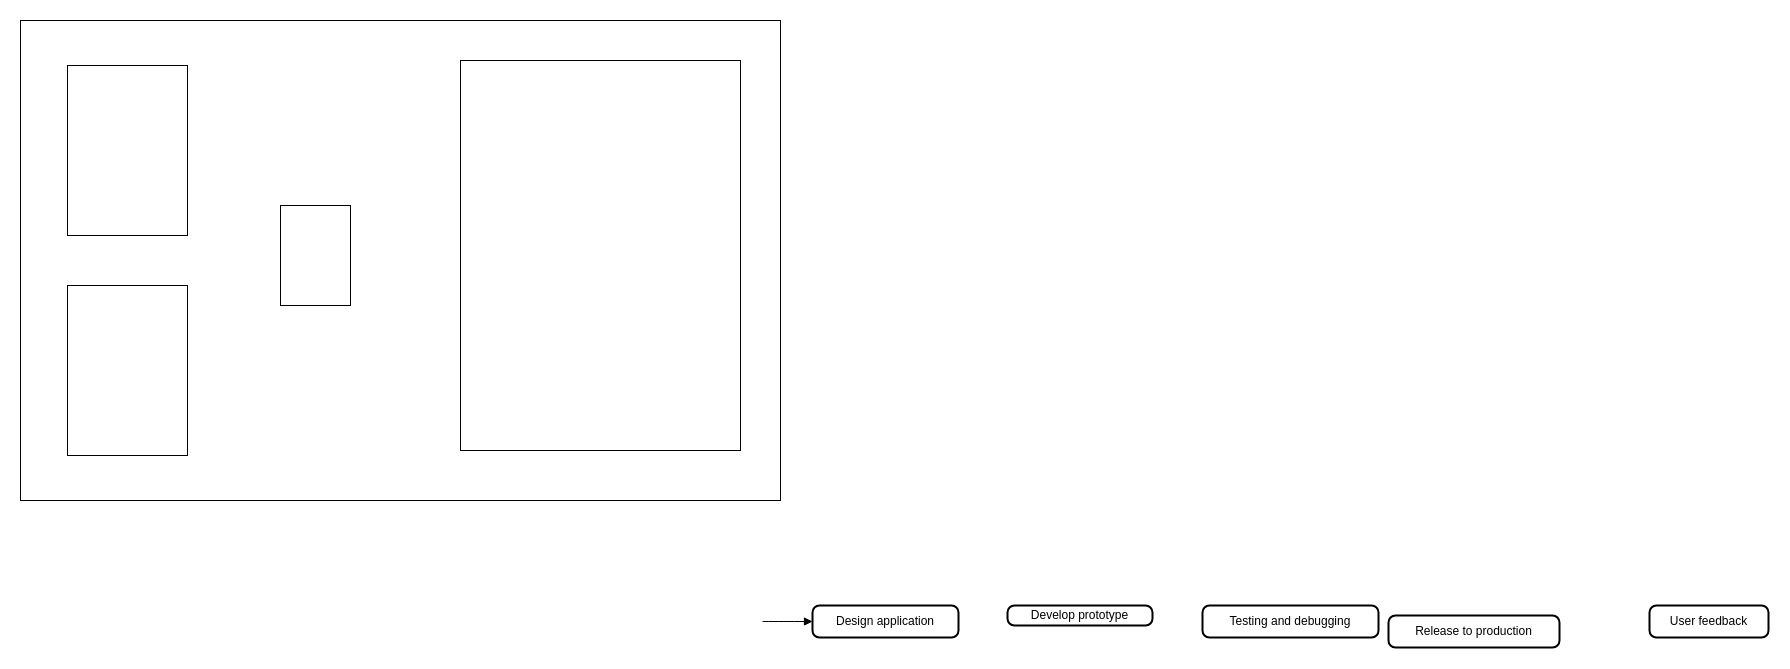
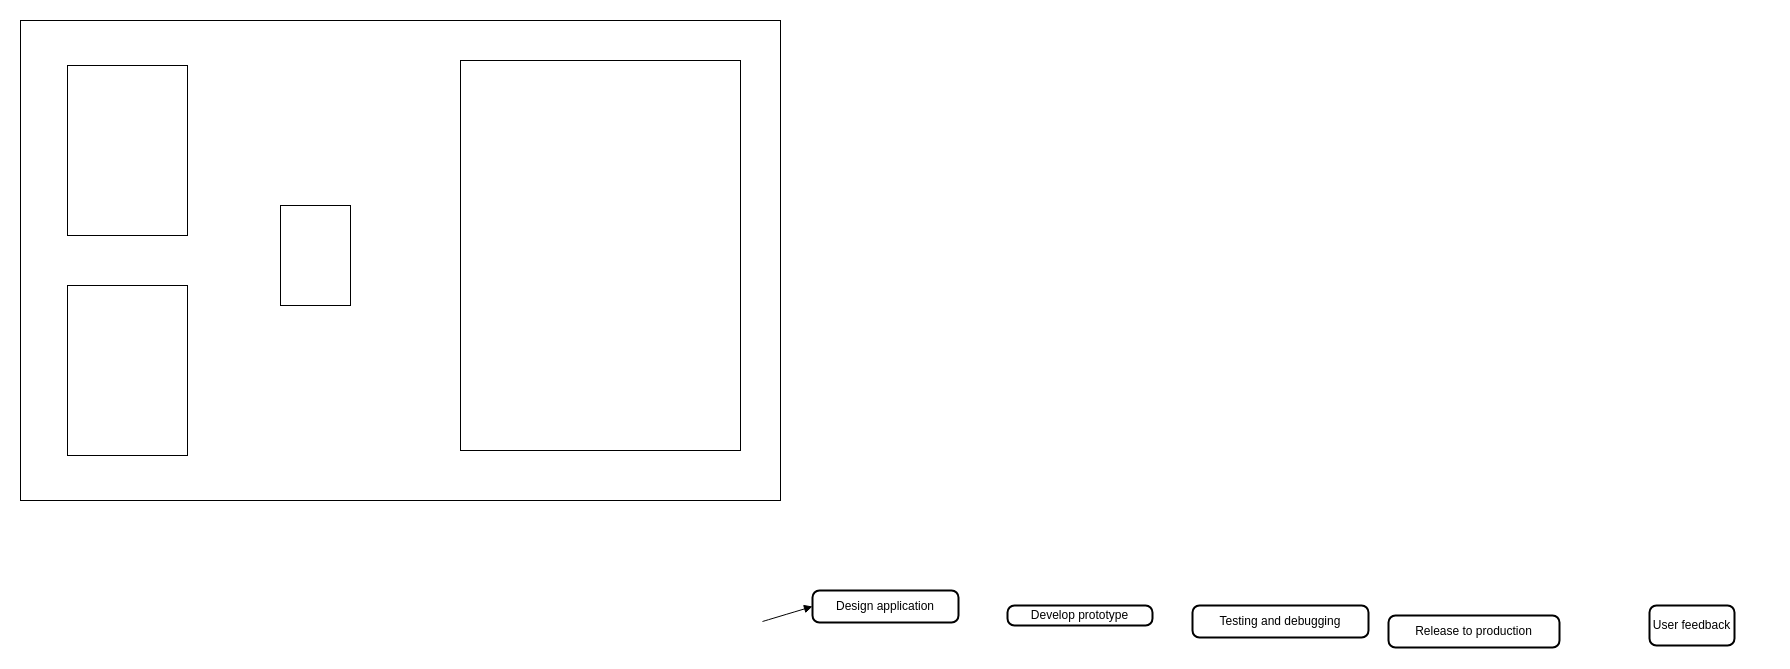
(886, 622) -> (886, 607)
(1291, 622) -> (1281, 622)
(1709, 622) -> (1692, 626)
